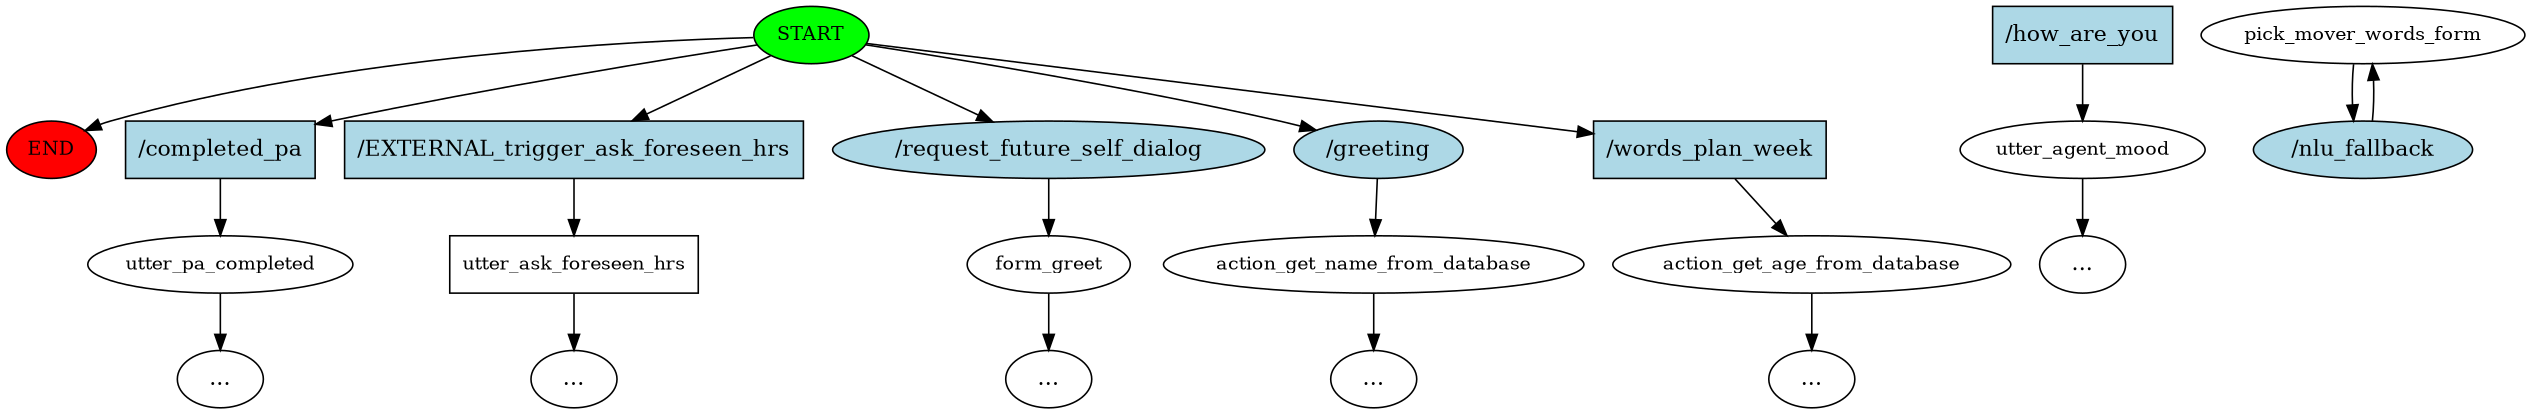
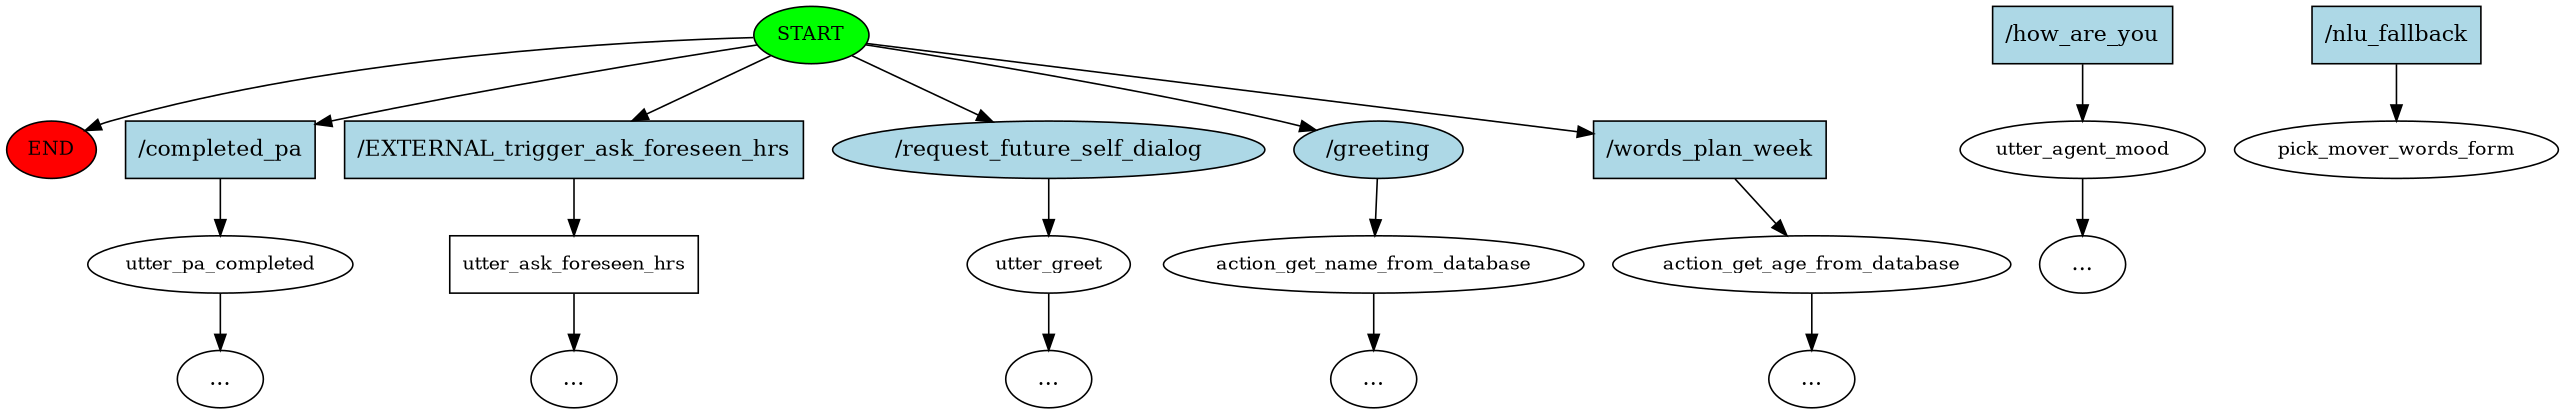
(2352, 85) -> none
(2363, 150) -> (2396, 35)
(1049, 264) -> (1049, 264)
